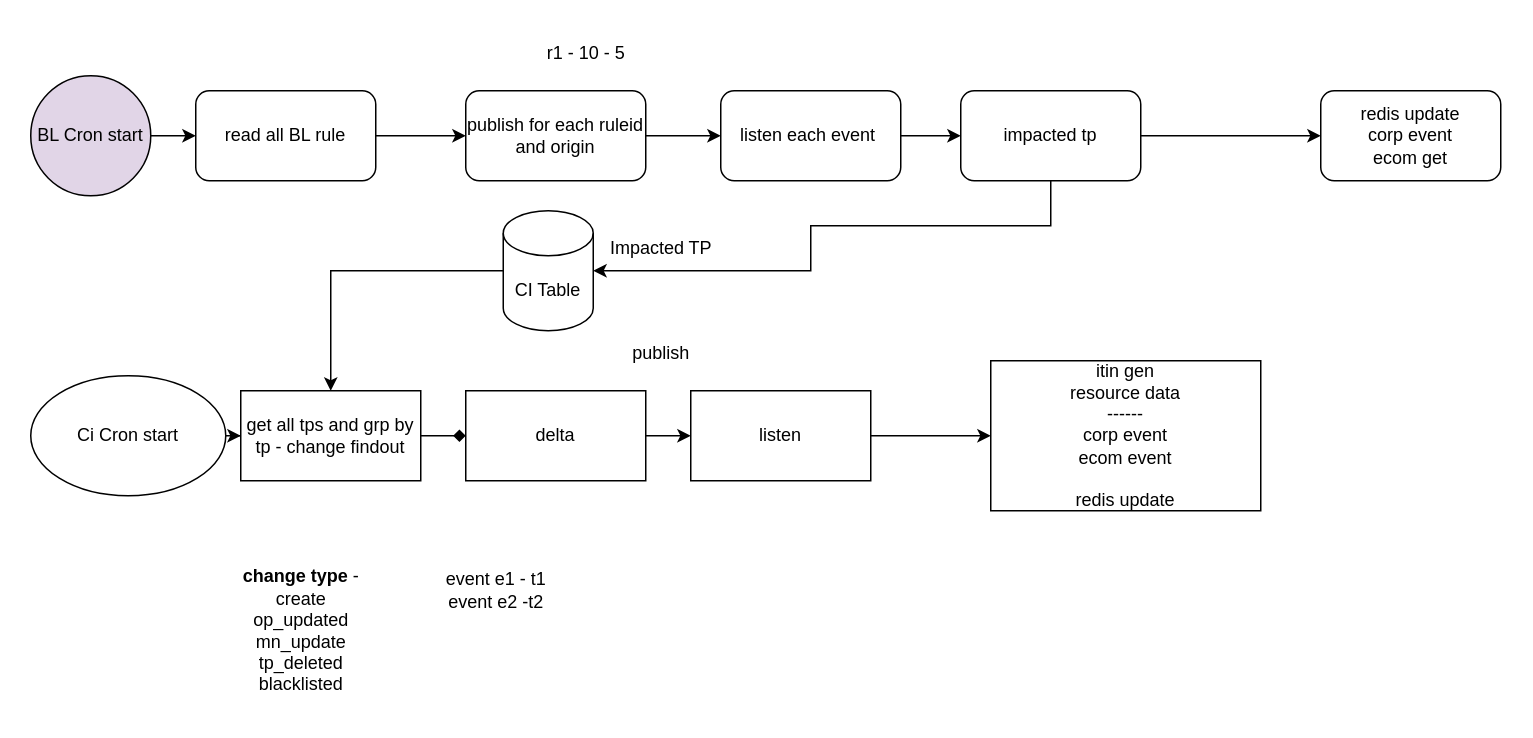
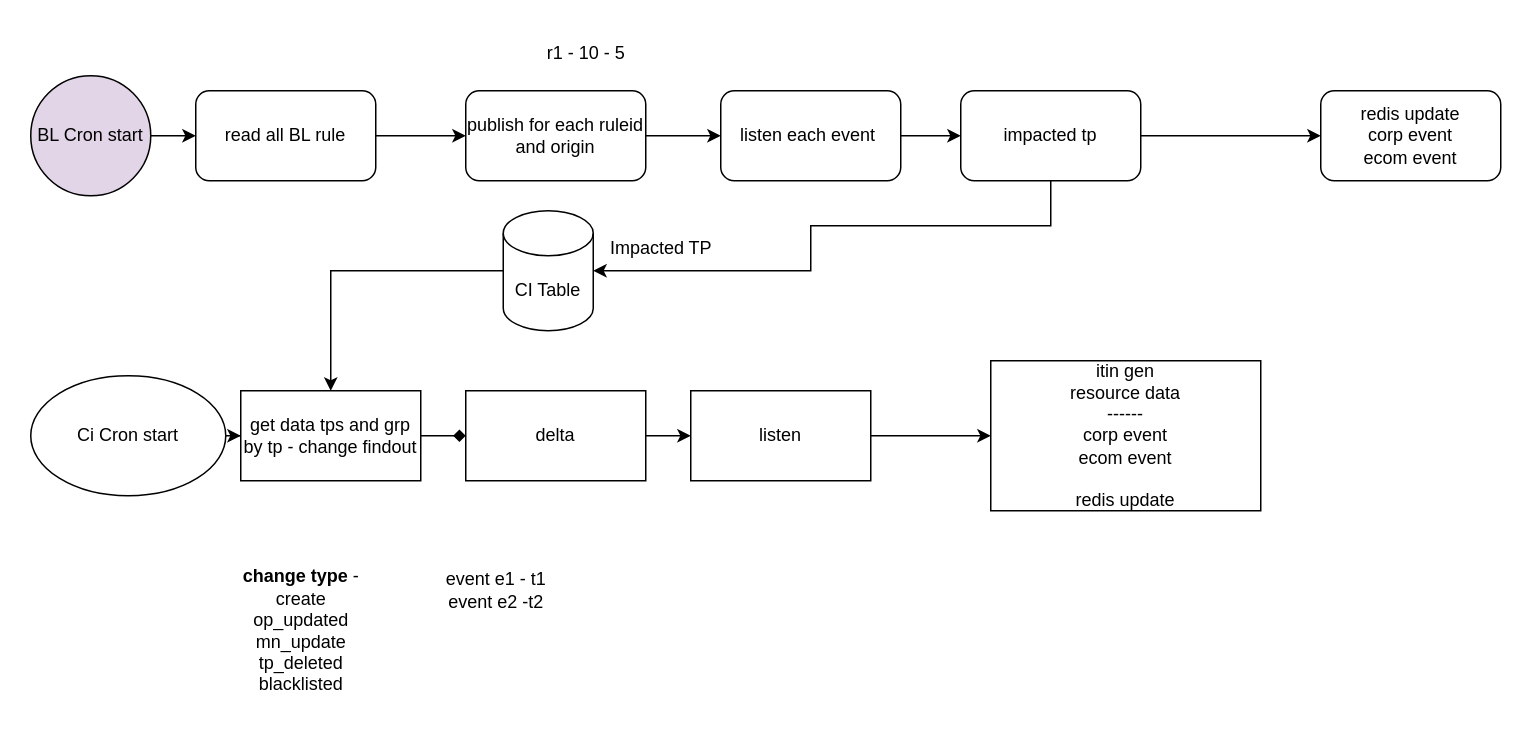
(1411, 136) -> (1411, 136)
(661, 353) -> none
(331, 436) -> (331, 436)
